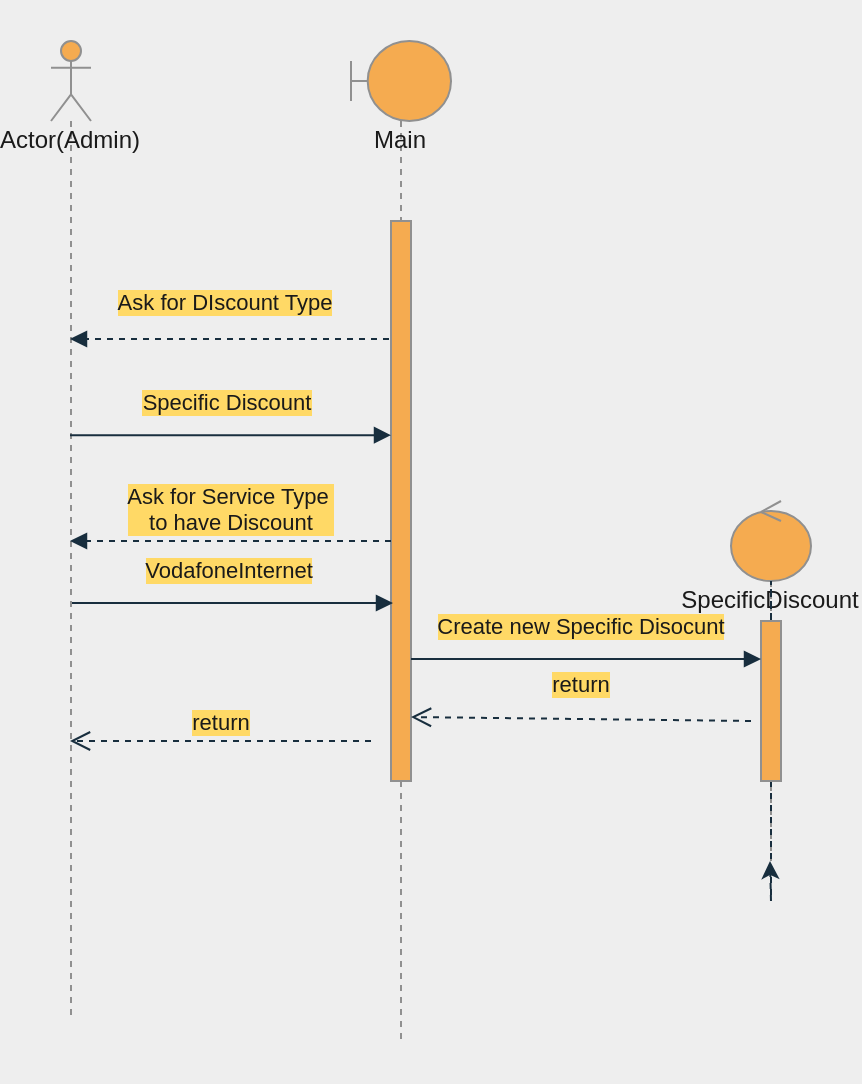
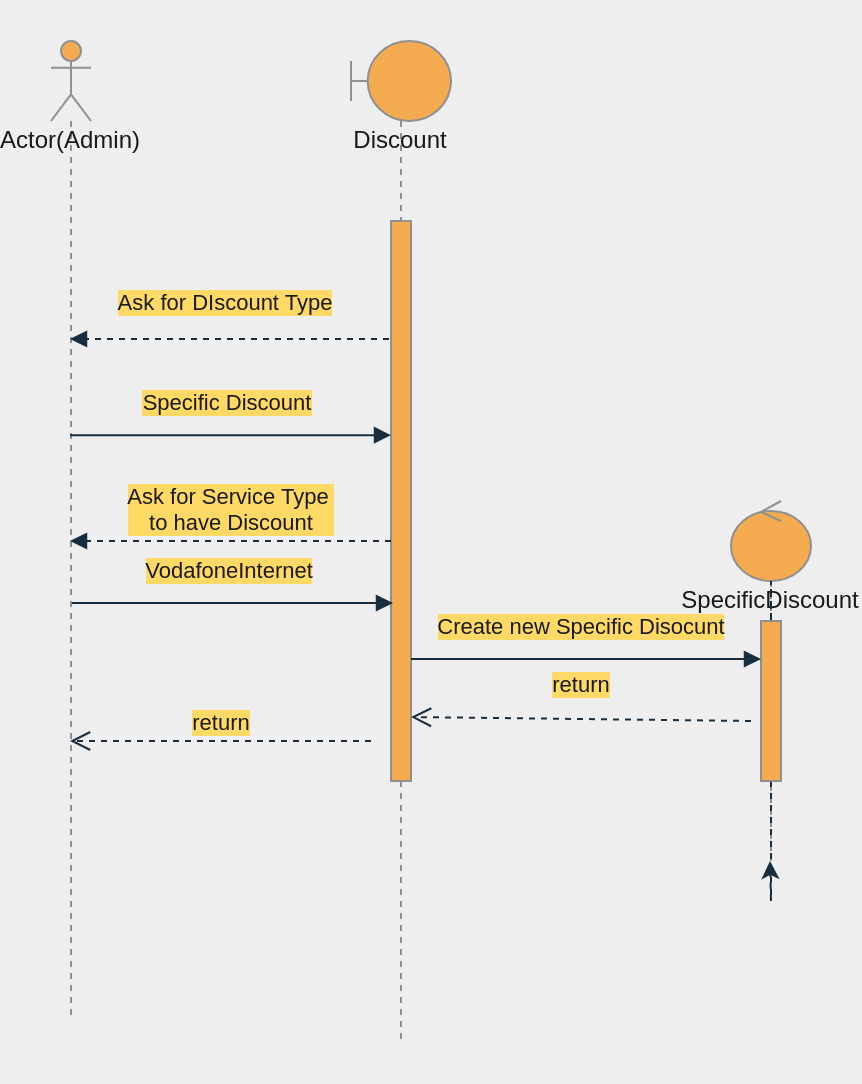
(401, 141) -> (401, 156)
